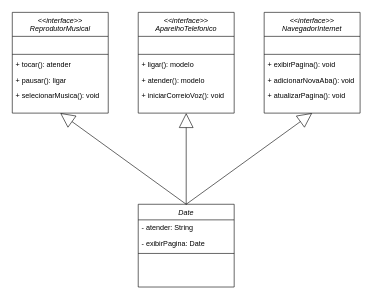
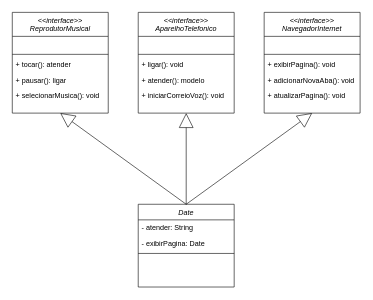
(170, 65) -> (166, 65)
